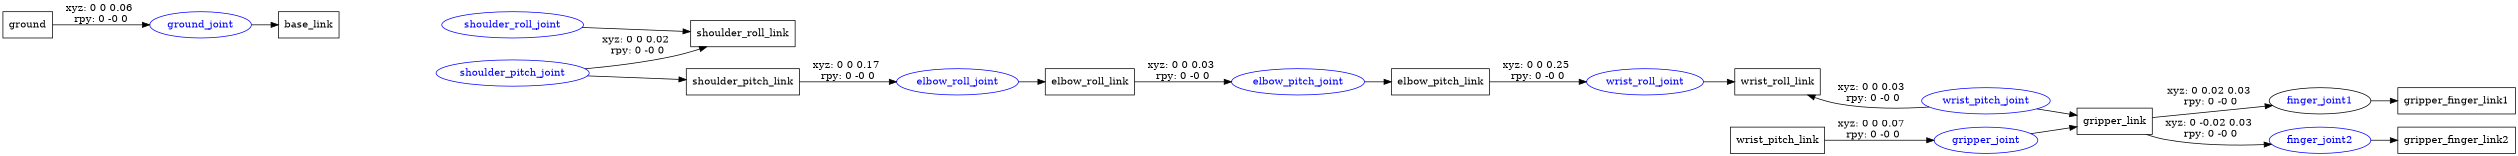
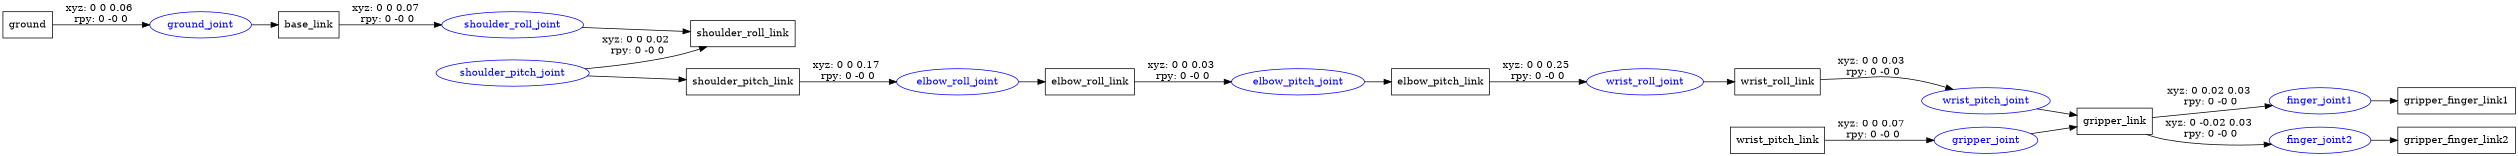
none -> (387, 25)
(2320, 101) -> (2320, 101)
(1871, 108) -> (1884, 77)
